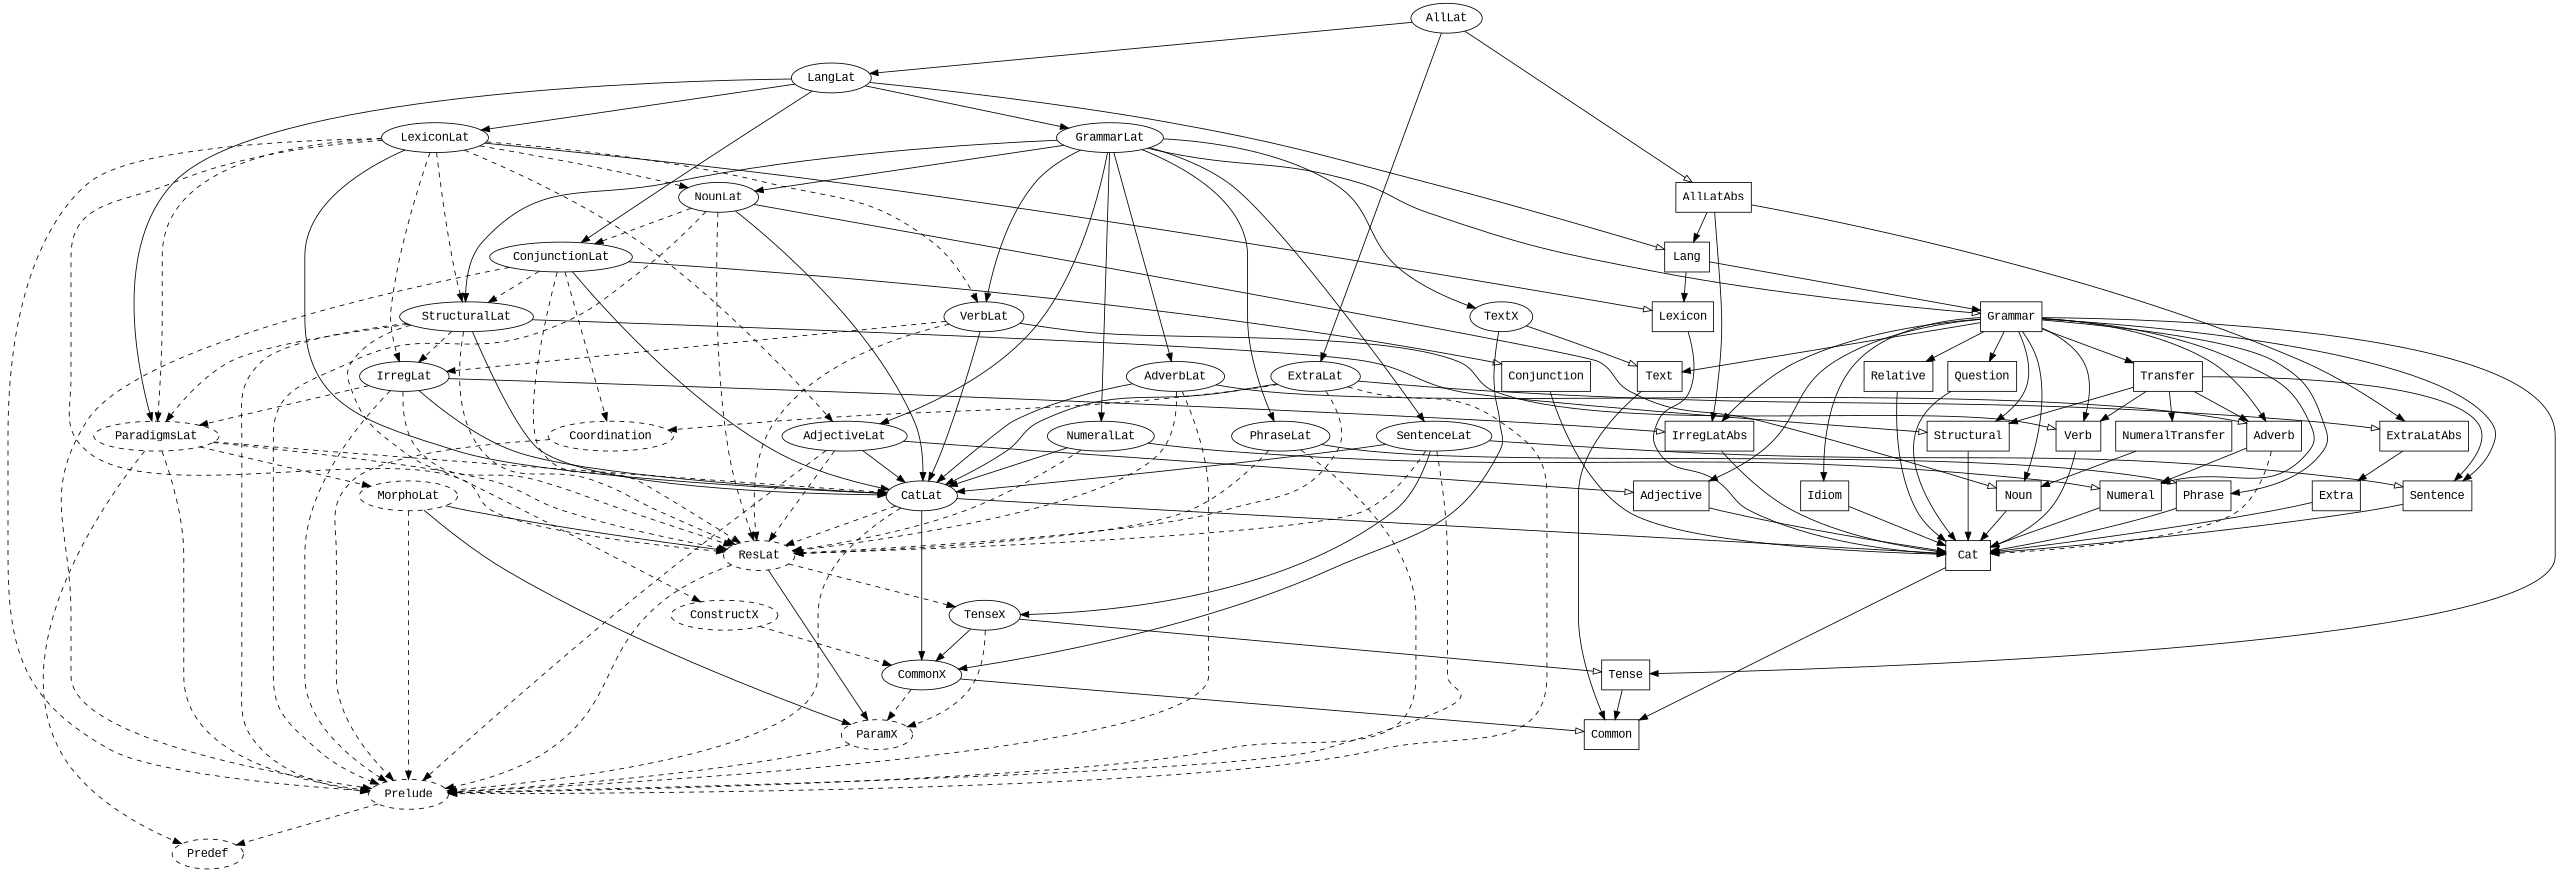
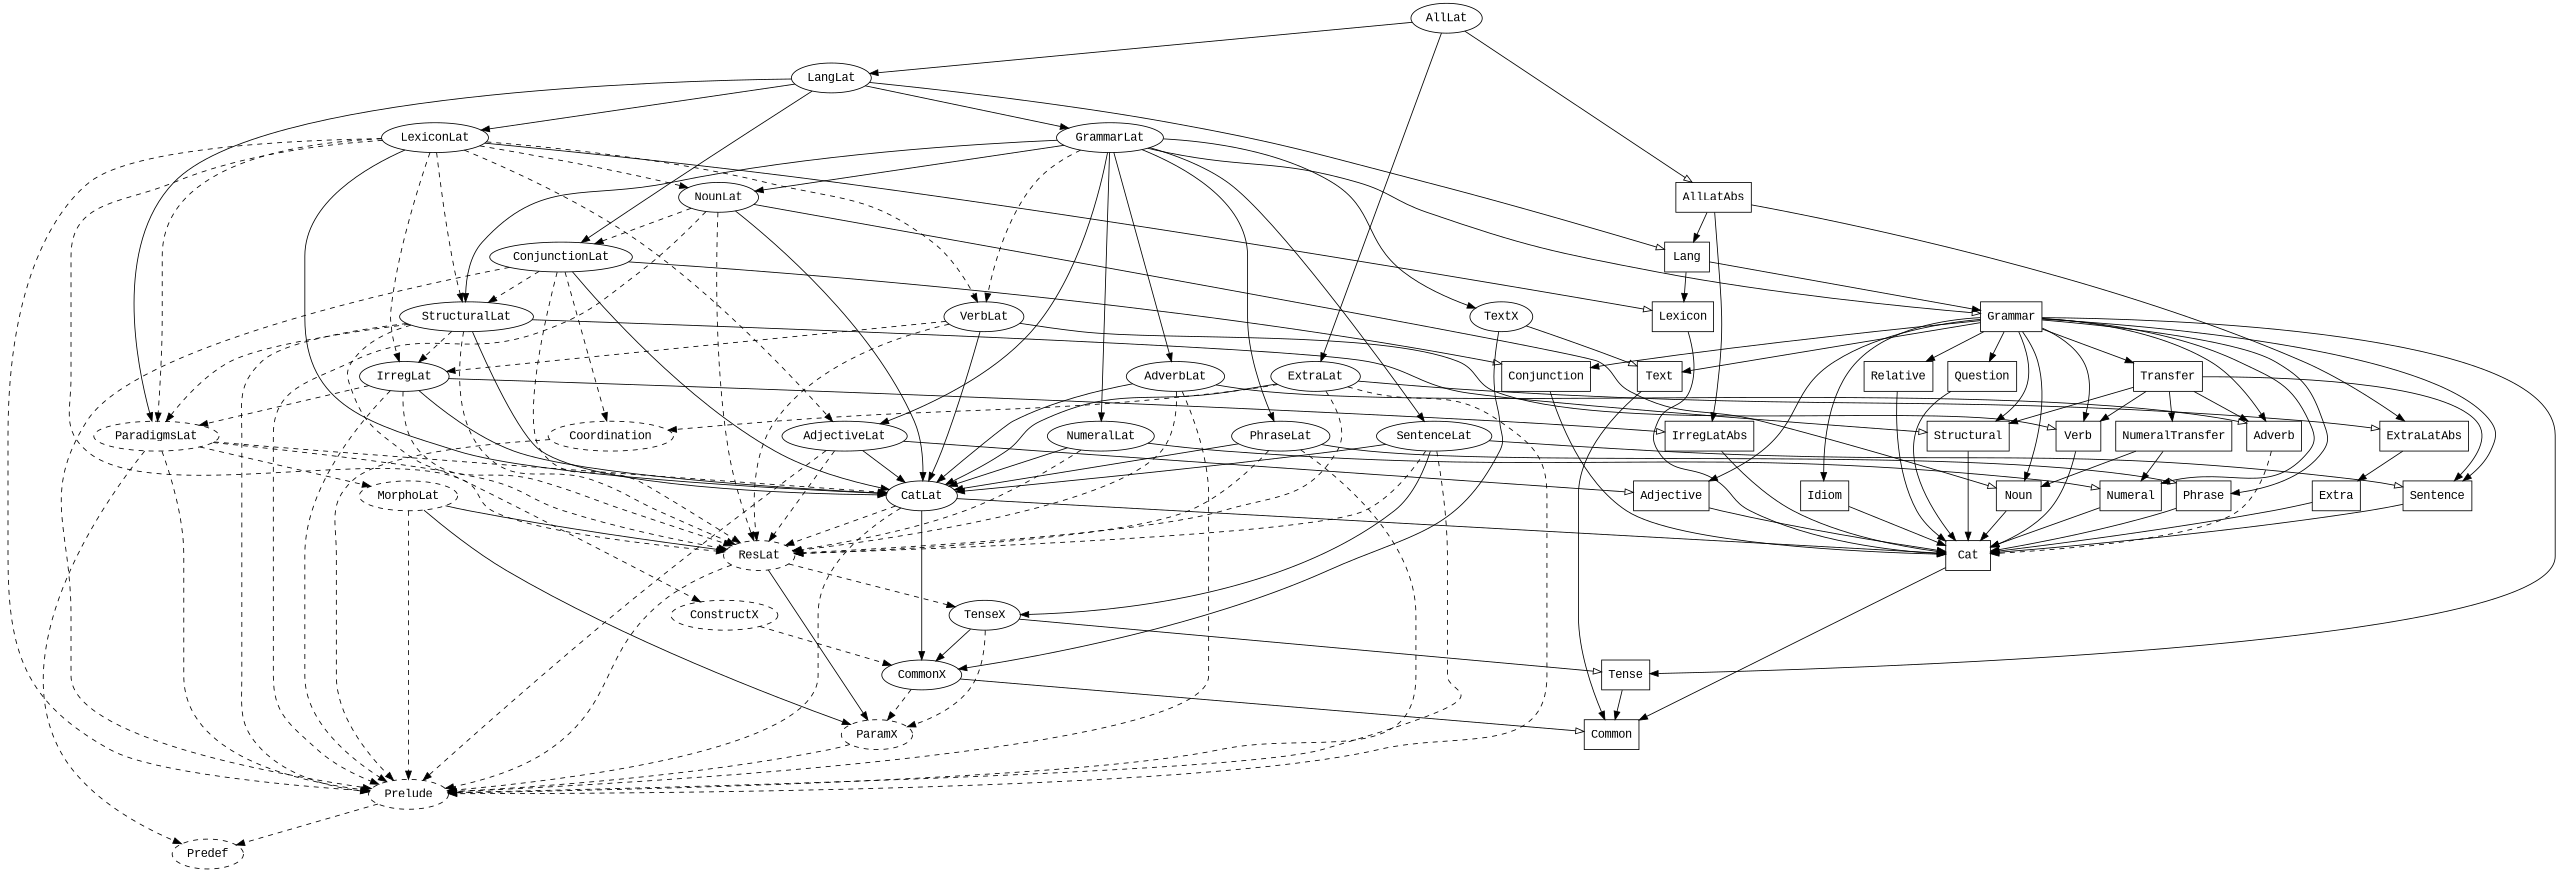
(1015, 214) -> (1015, 214)
(1878, 335) -> (1789, 341)
(2216, 461) -> (2151, 467)
none -> (1101, 466)
